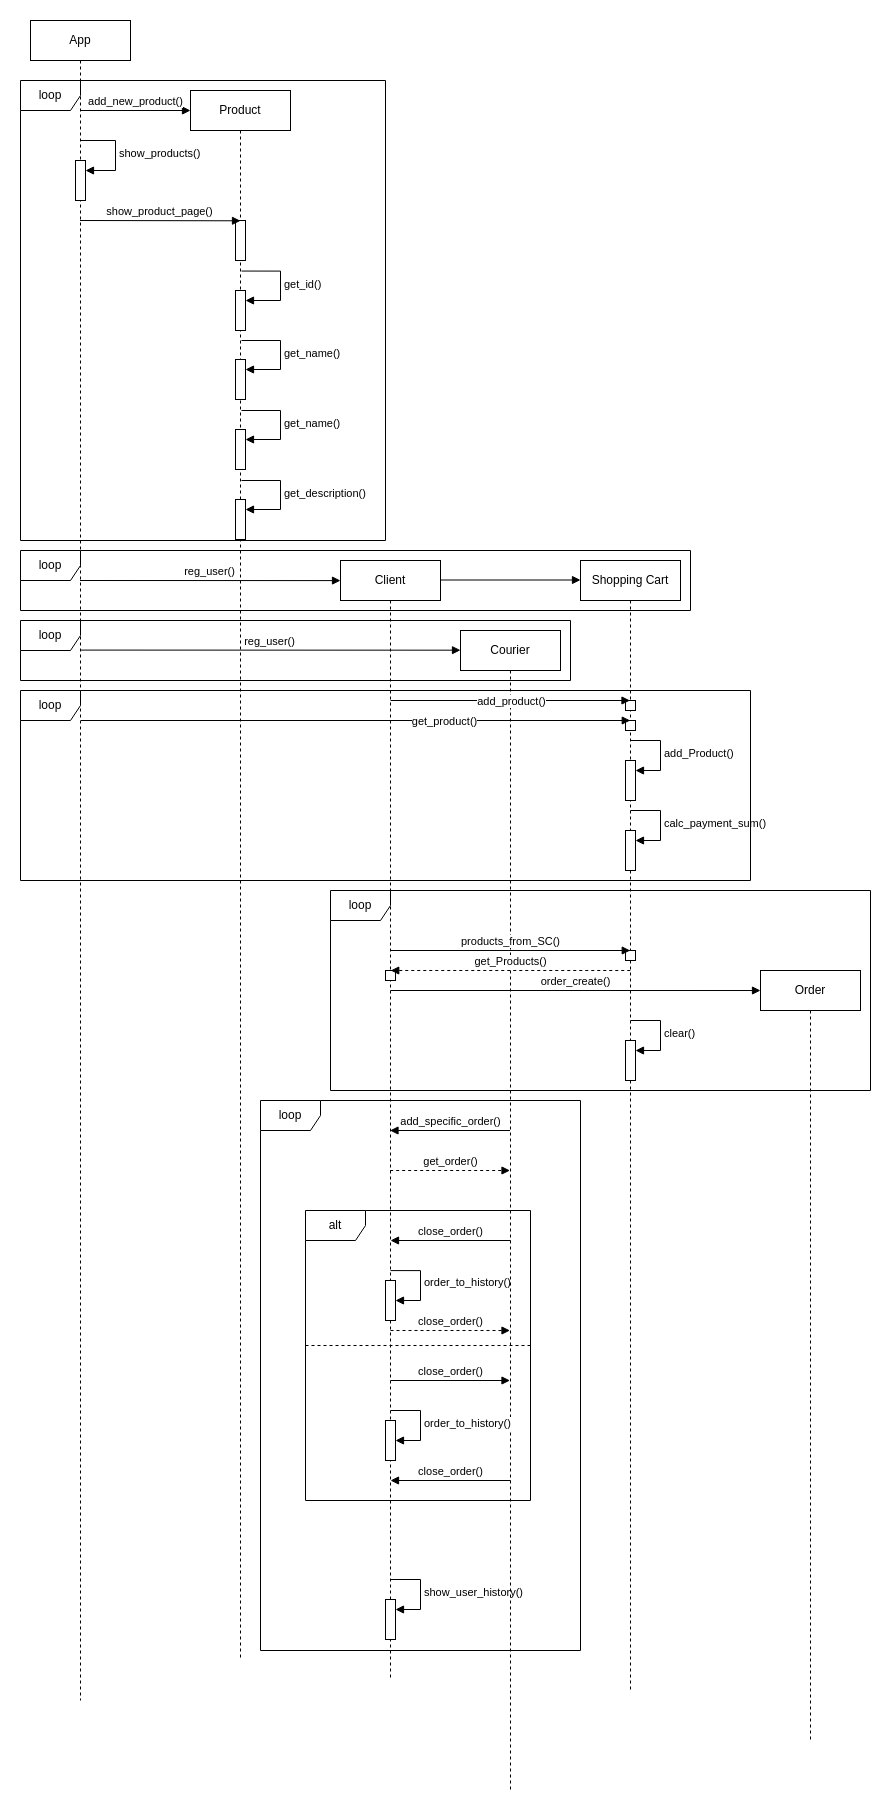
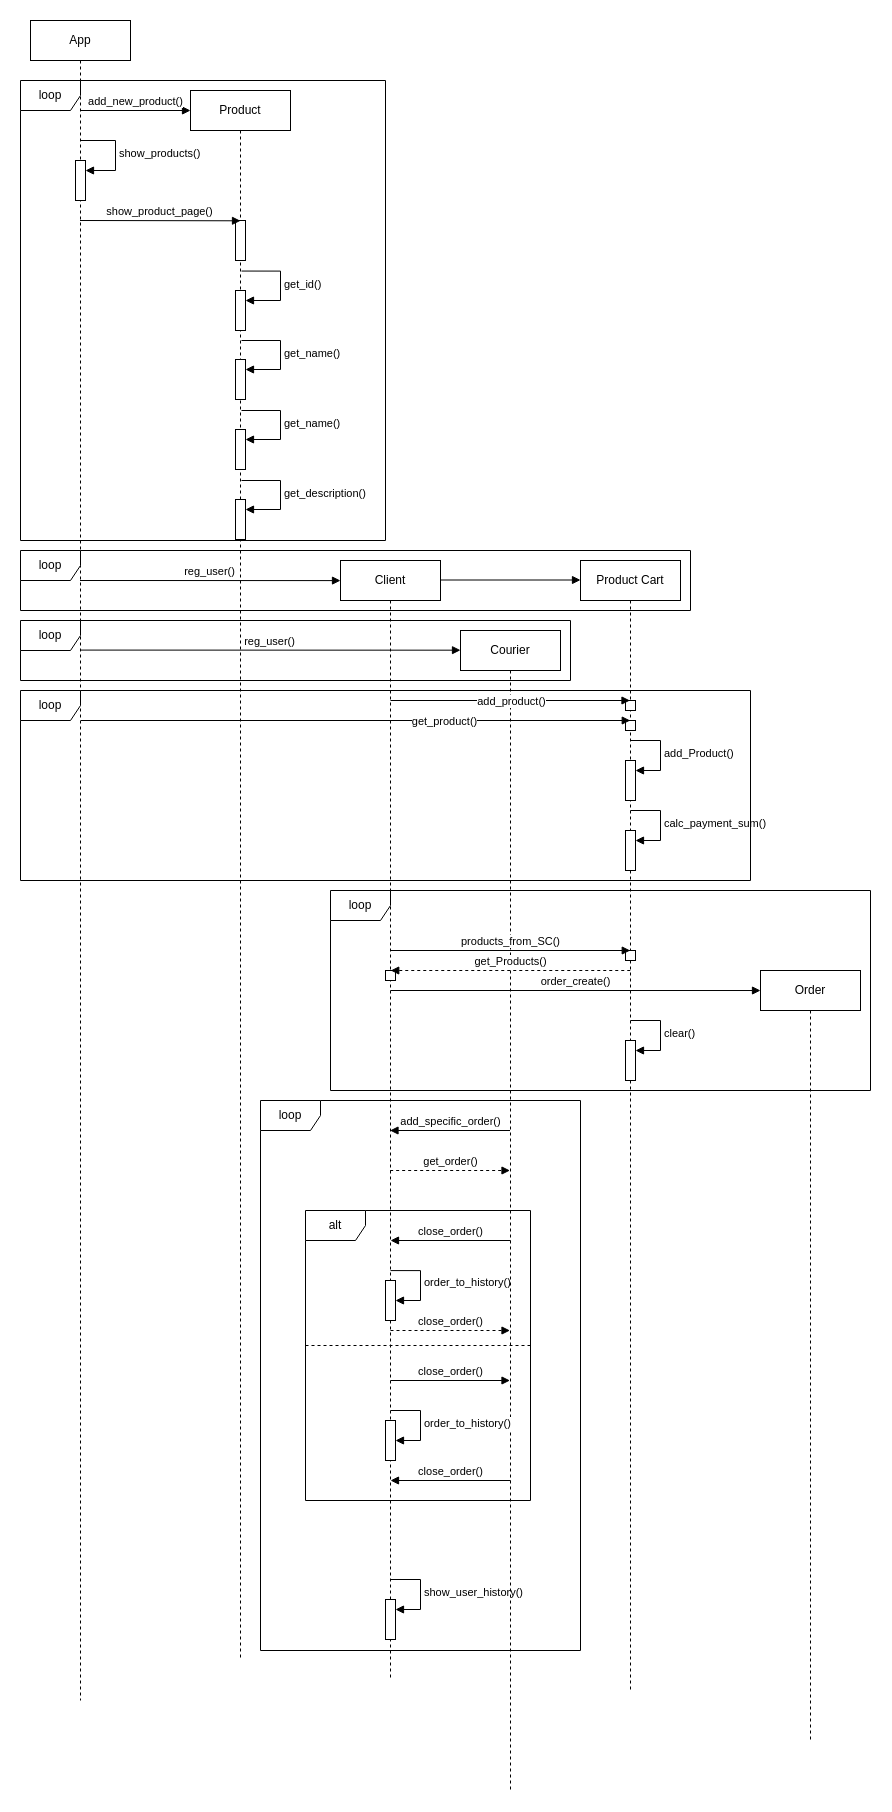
(631, 581) -> (631, 581)
